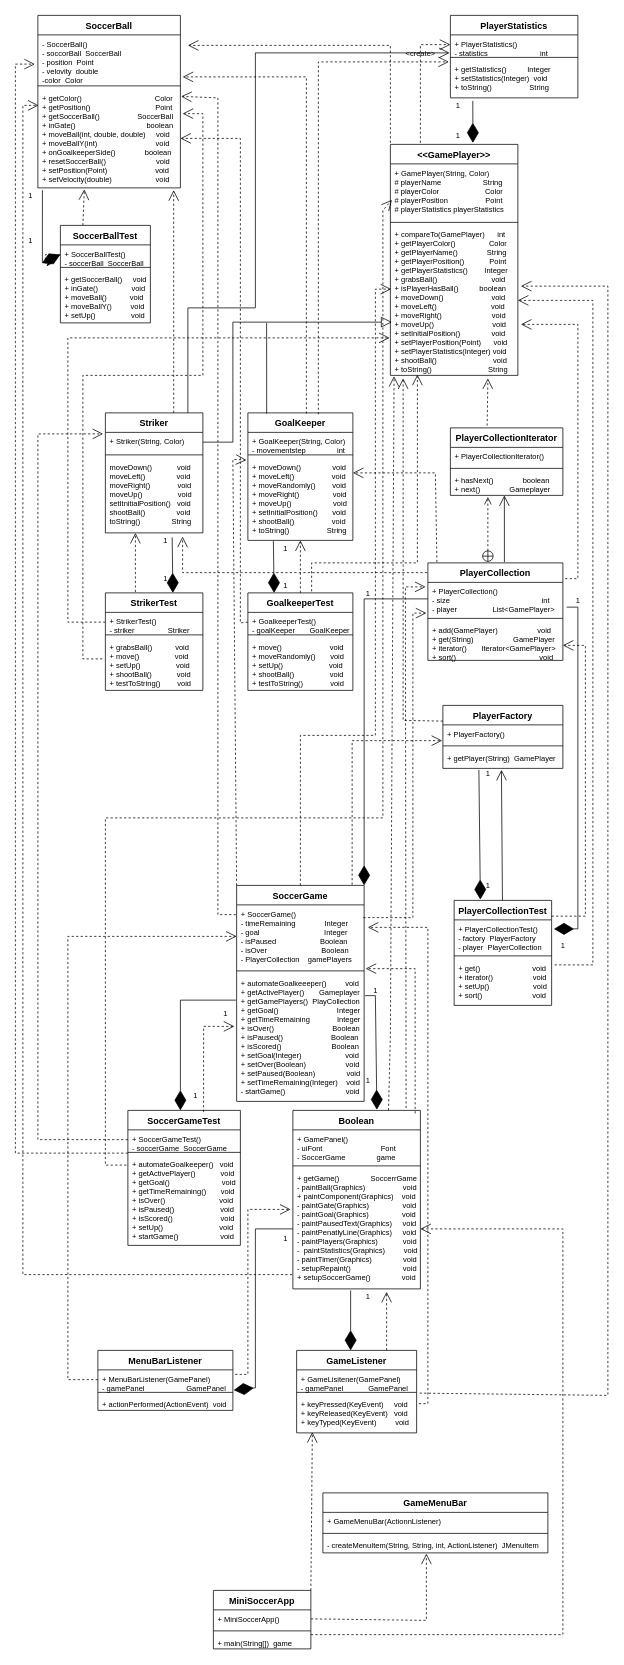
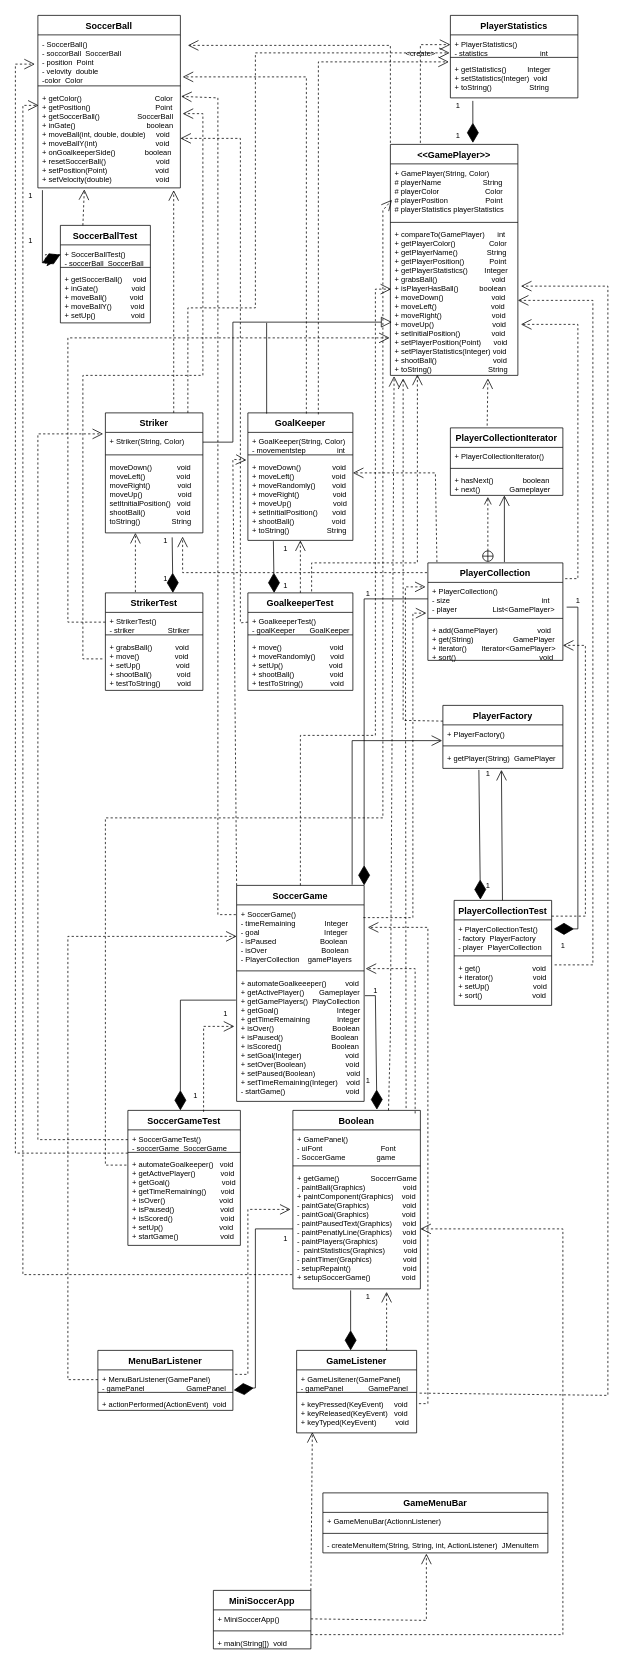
(255, 171) -> (255, 171)
(352, 769) -> (352, 769)
(260, 1643) -> (259, 1643)
